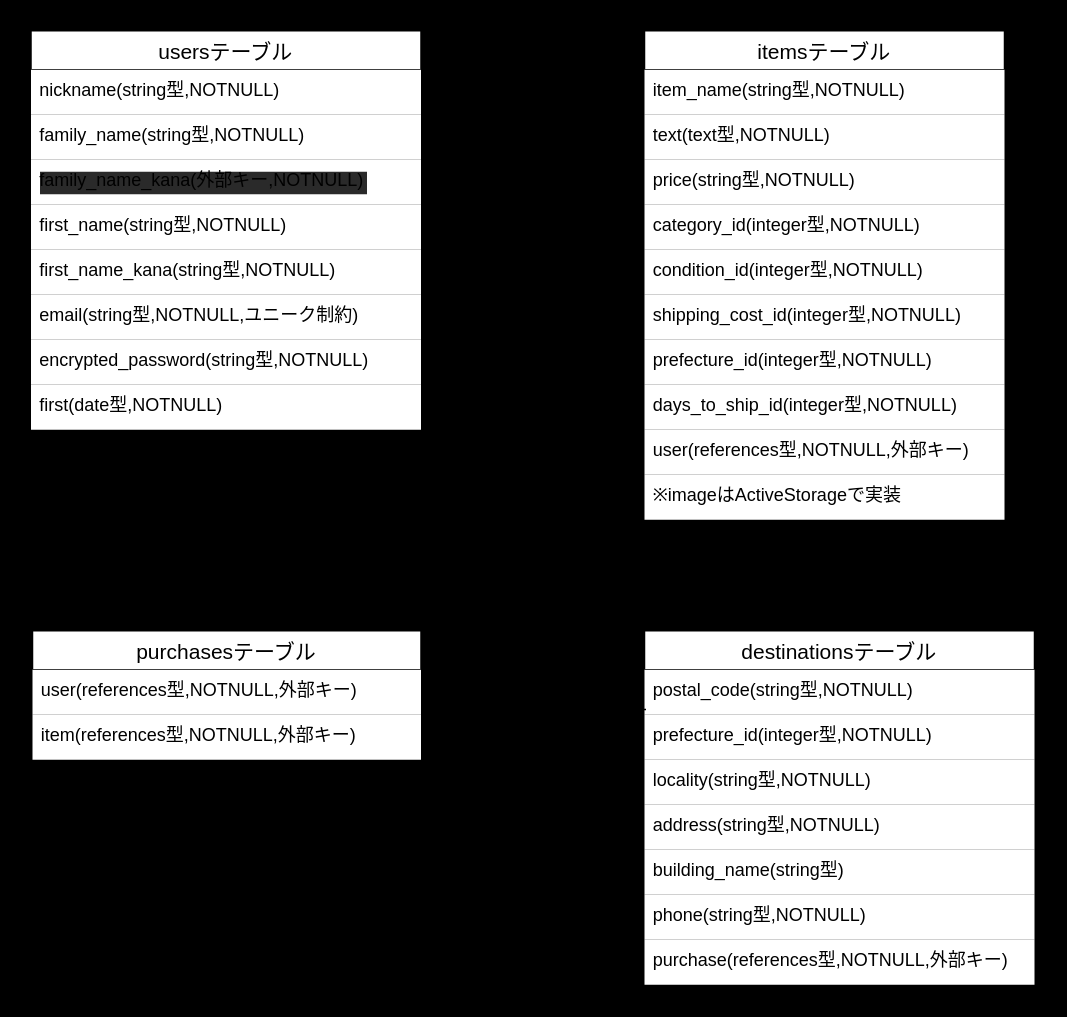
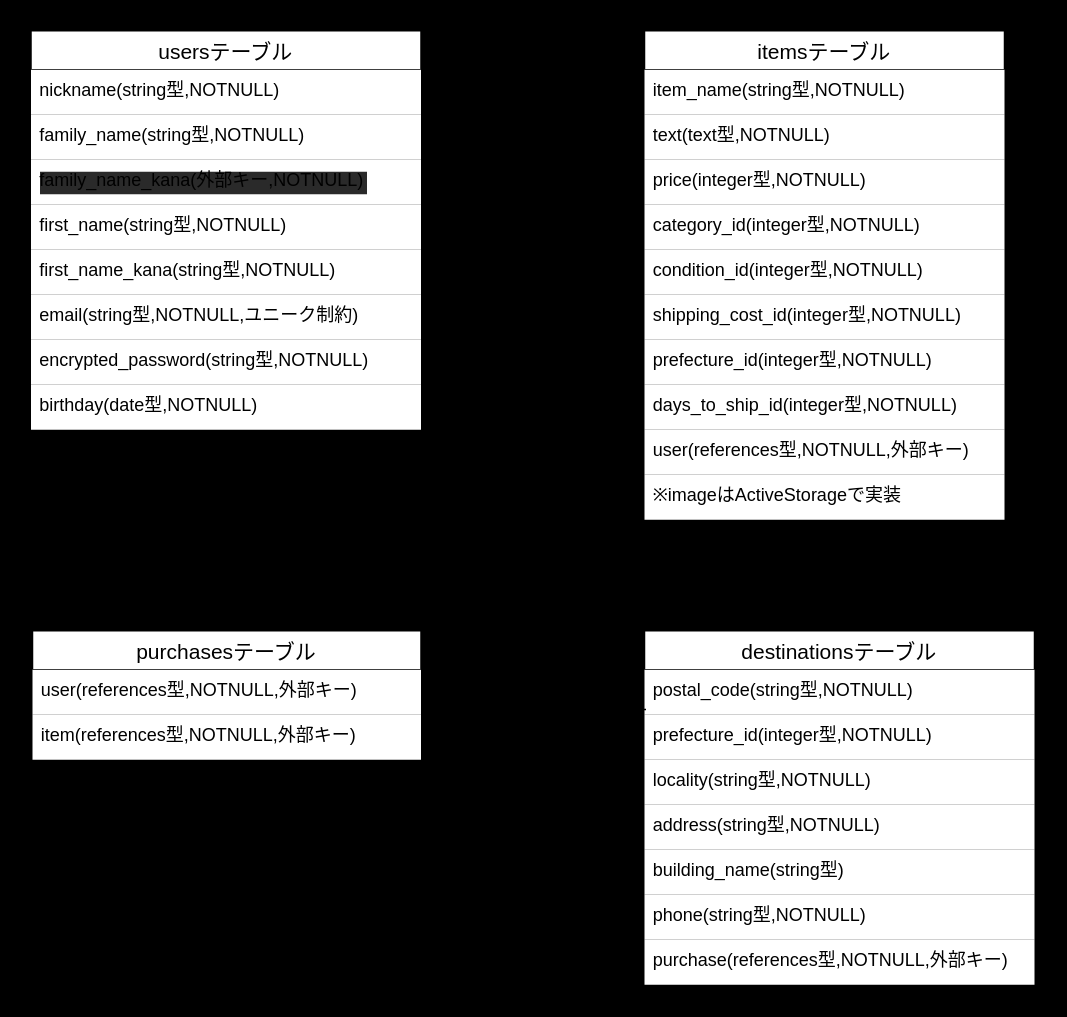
(760, 180) -> (765, 180)
(139, 405) -> (154, 405)
